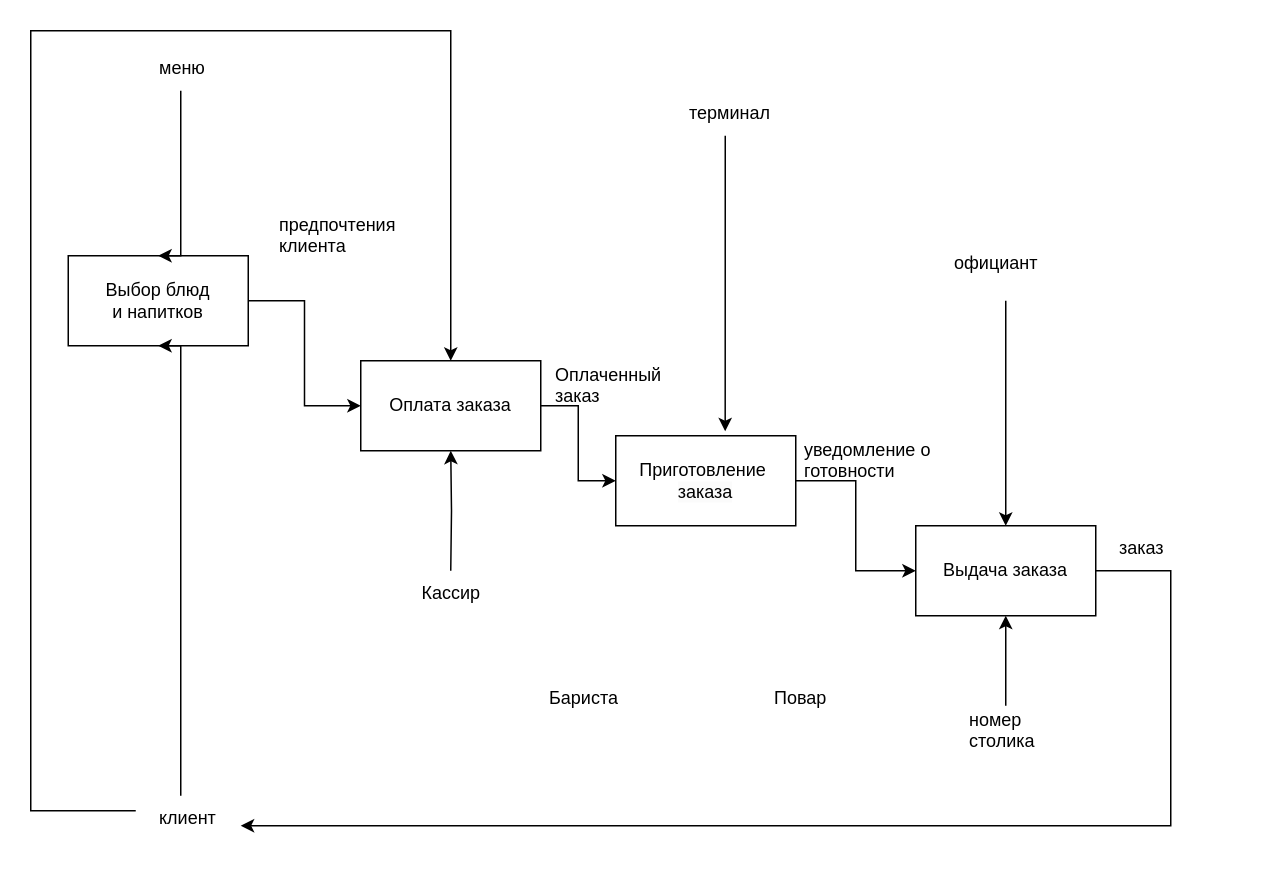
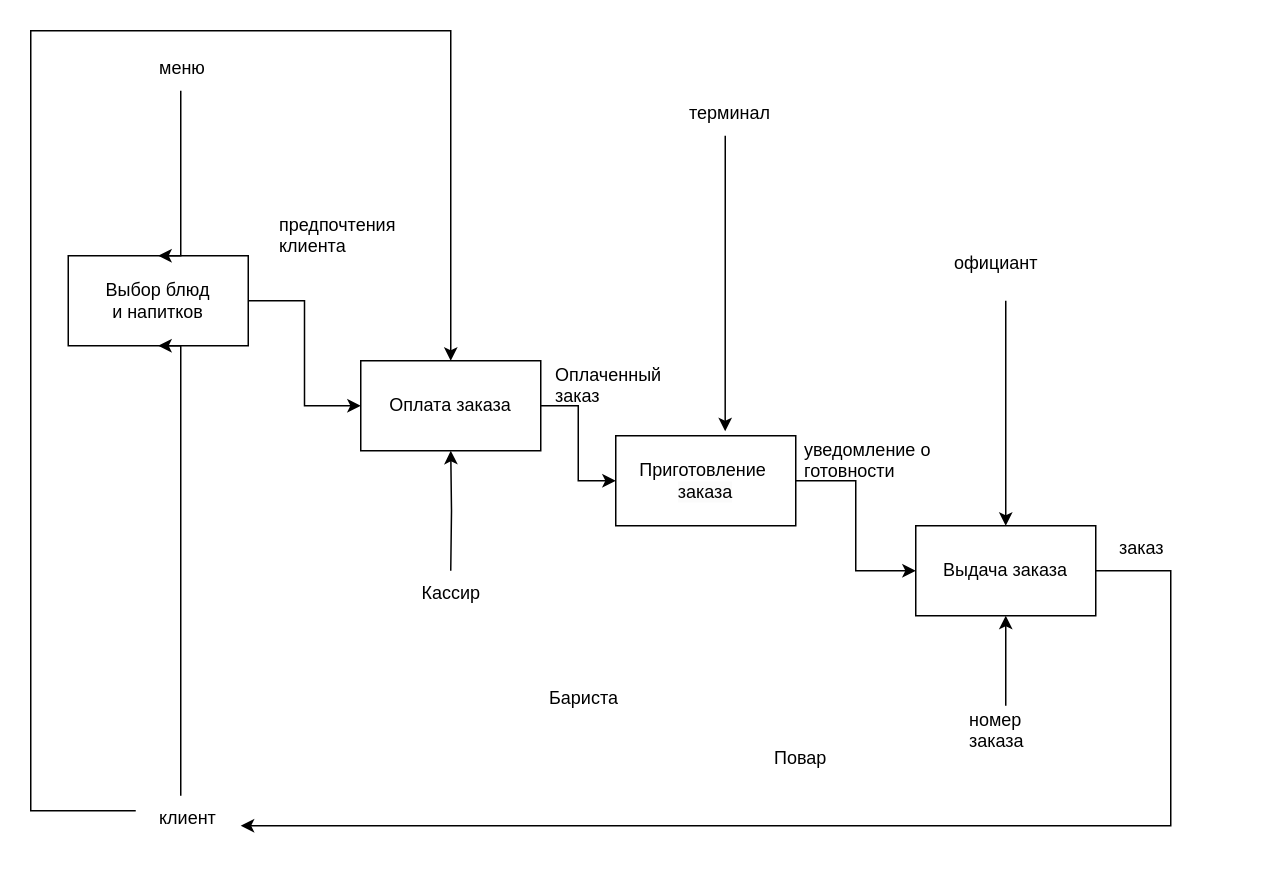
(826, 698) -> (826, 758)
(1022, 728) -> (1022, 728)
